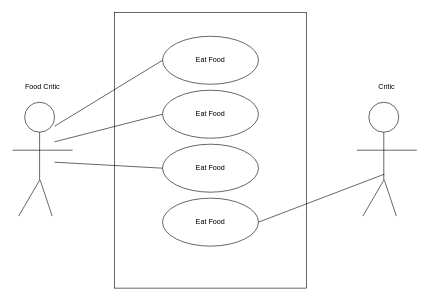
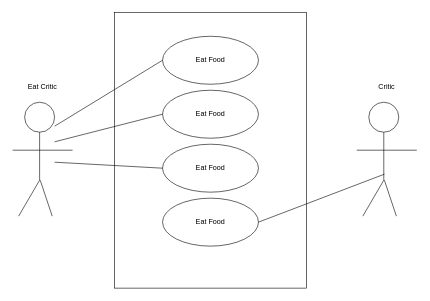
(42, 87) -> (42, 87)
